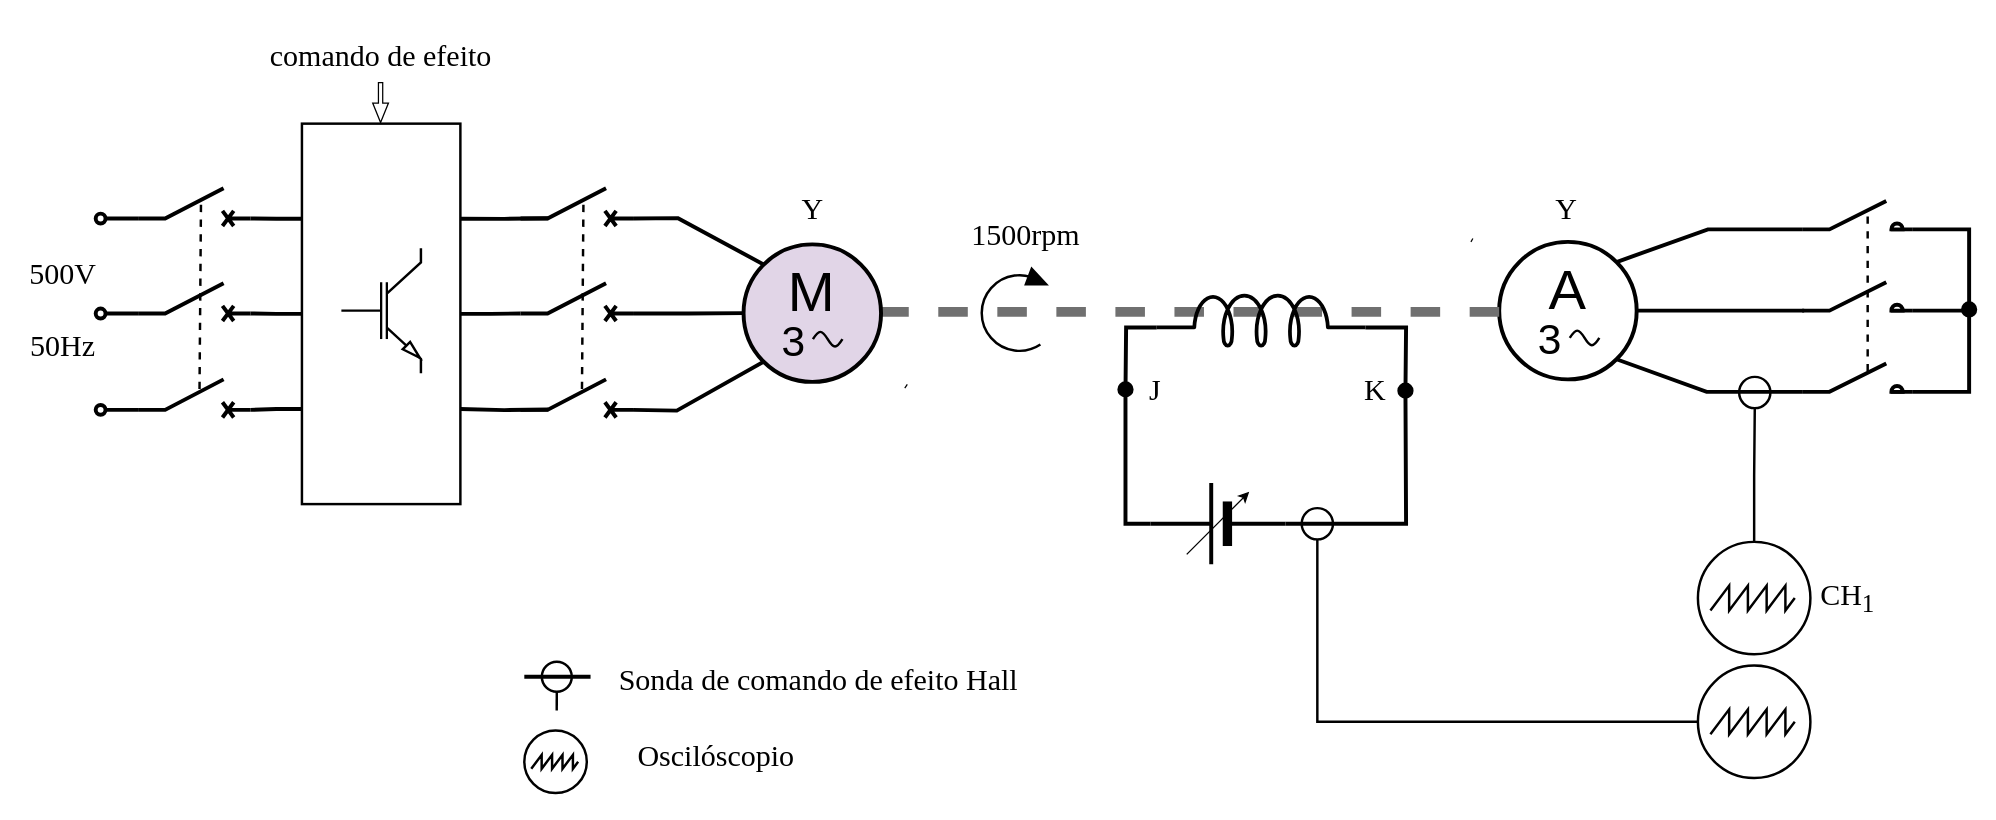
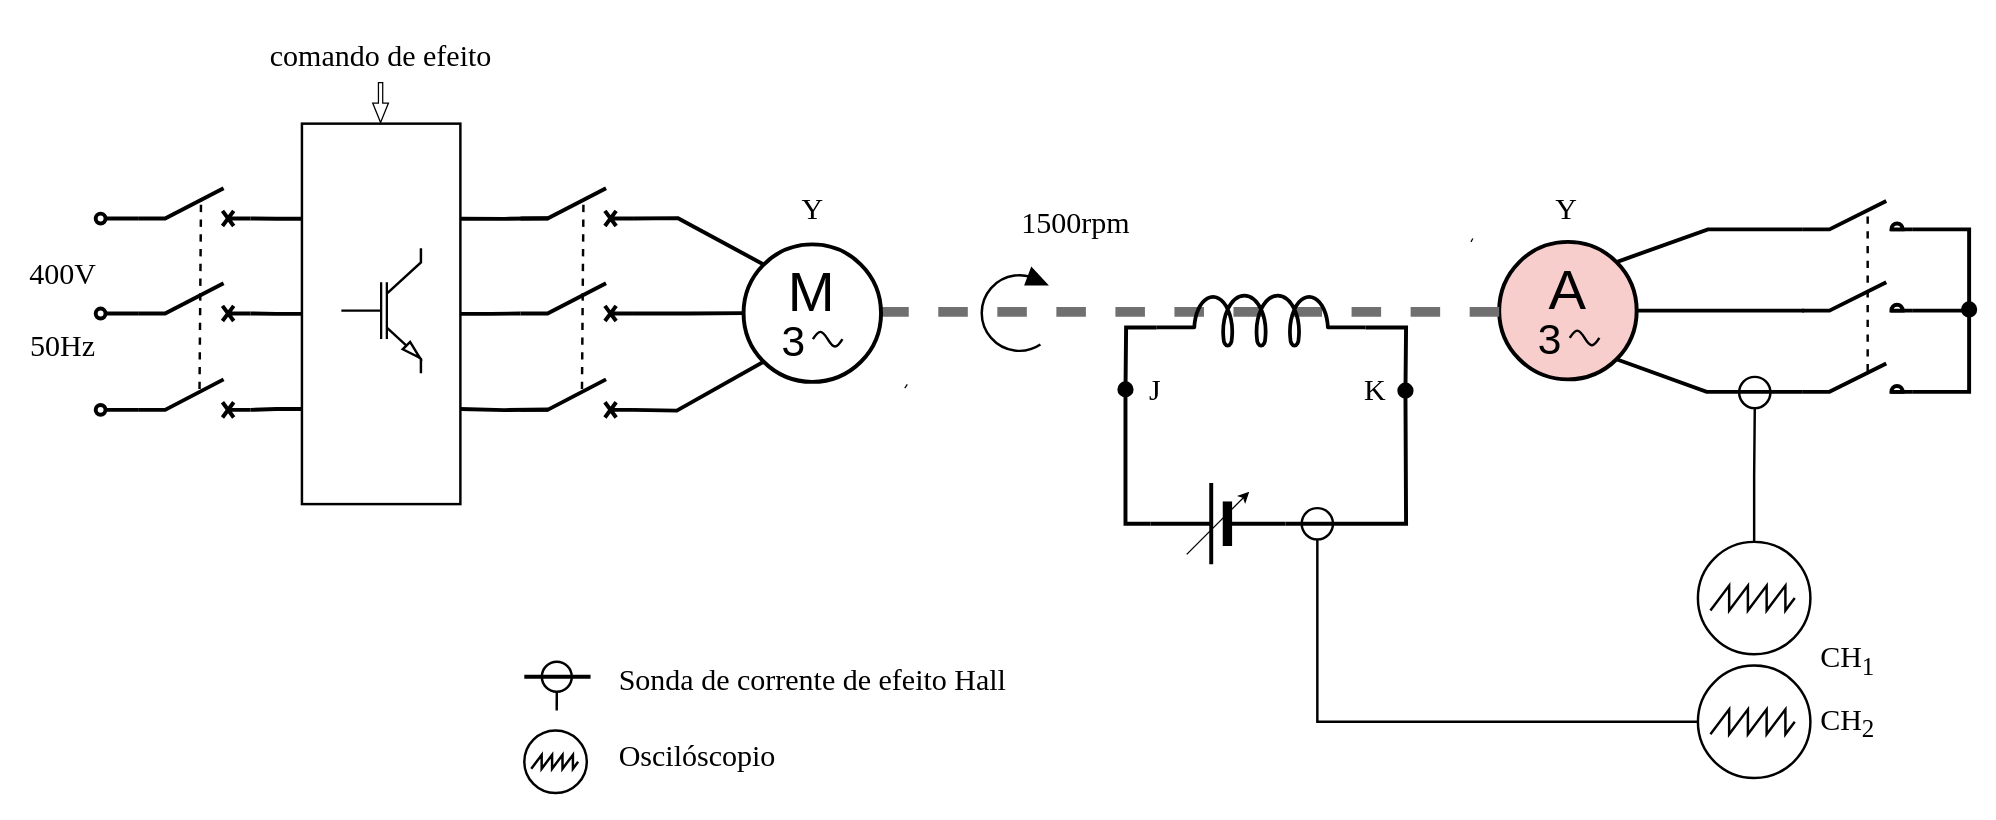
(1026, 236) -> (1076, 223)
(63, 311) -> (63, 311)
(1568, 311) -> (1568, 311)
(812, 313) -> (812, 313)
(1848, 598) -> (1848, 661)
(734, 681) -> (738, 681)
none -> (1848, 723)
(769, 757) -> (750, 757)
